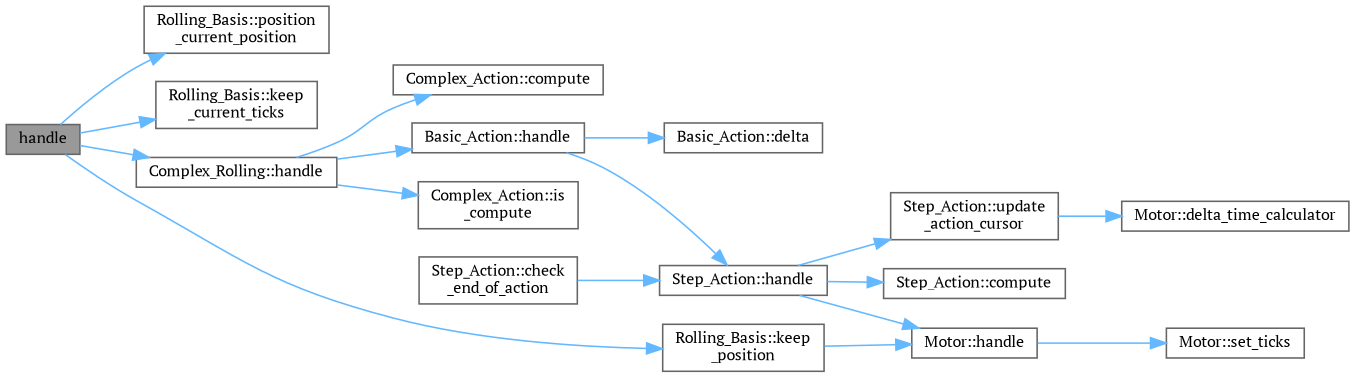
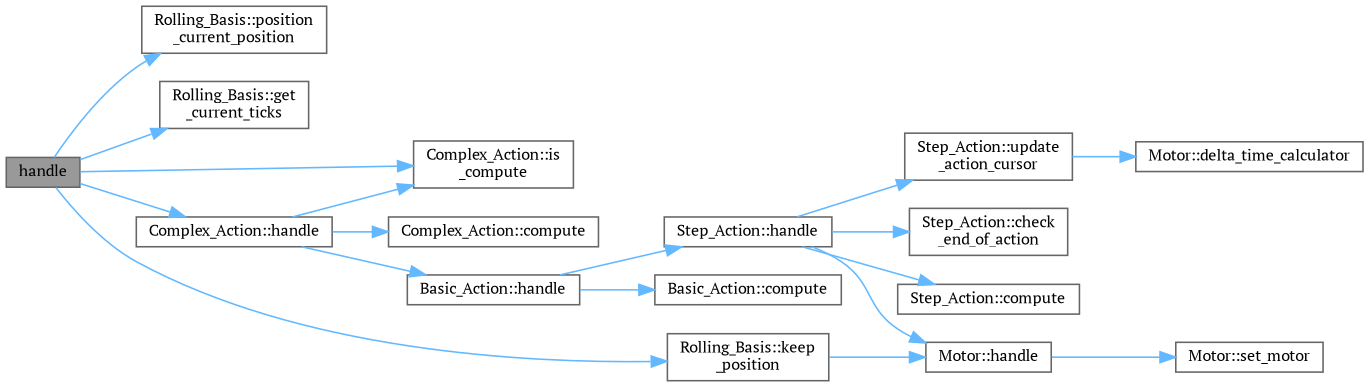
(237, 105) -> (234, 105)
(743, 138) -> (748, 290)
none -> (239, 169)
(237, 172) -> (234, 232)
(611, 280) -> (863, 232)
(1235, 343) -> (1249, 357)
